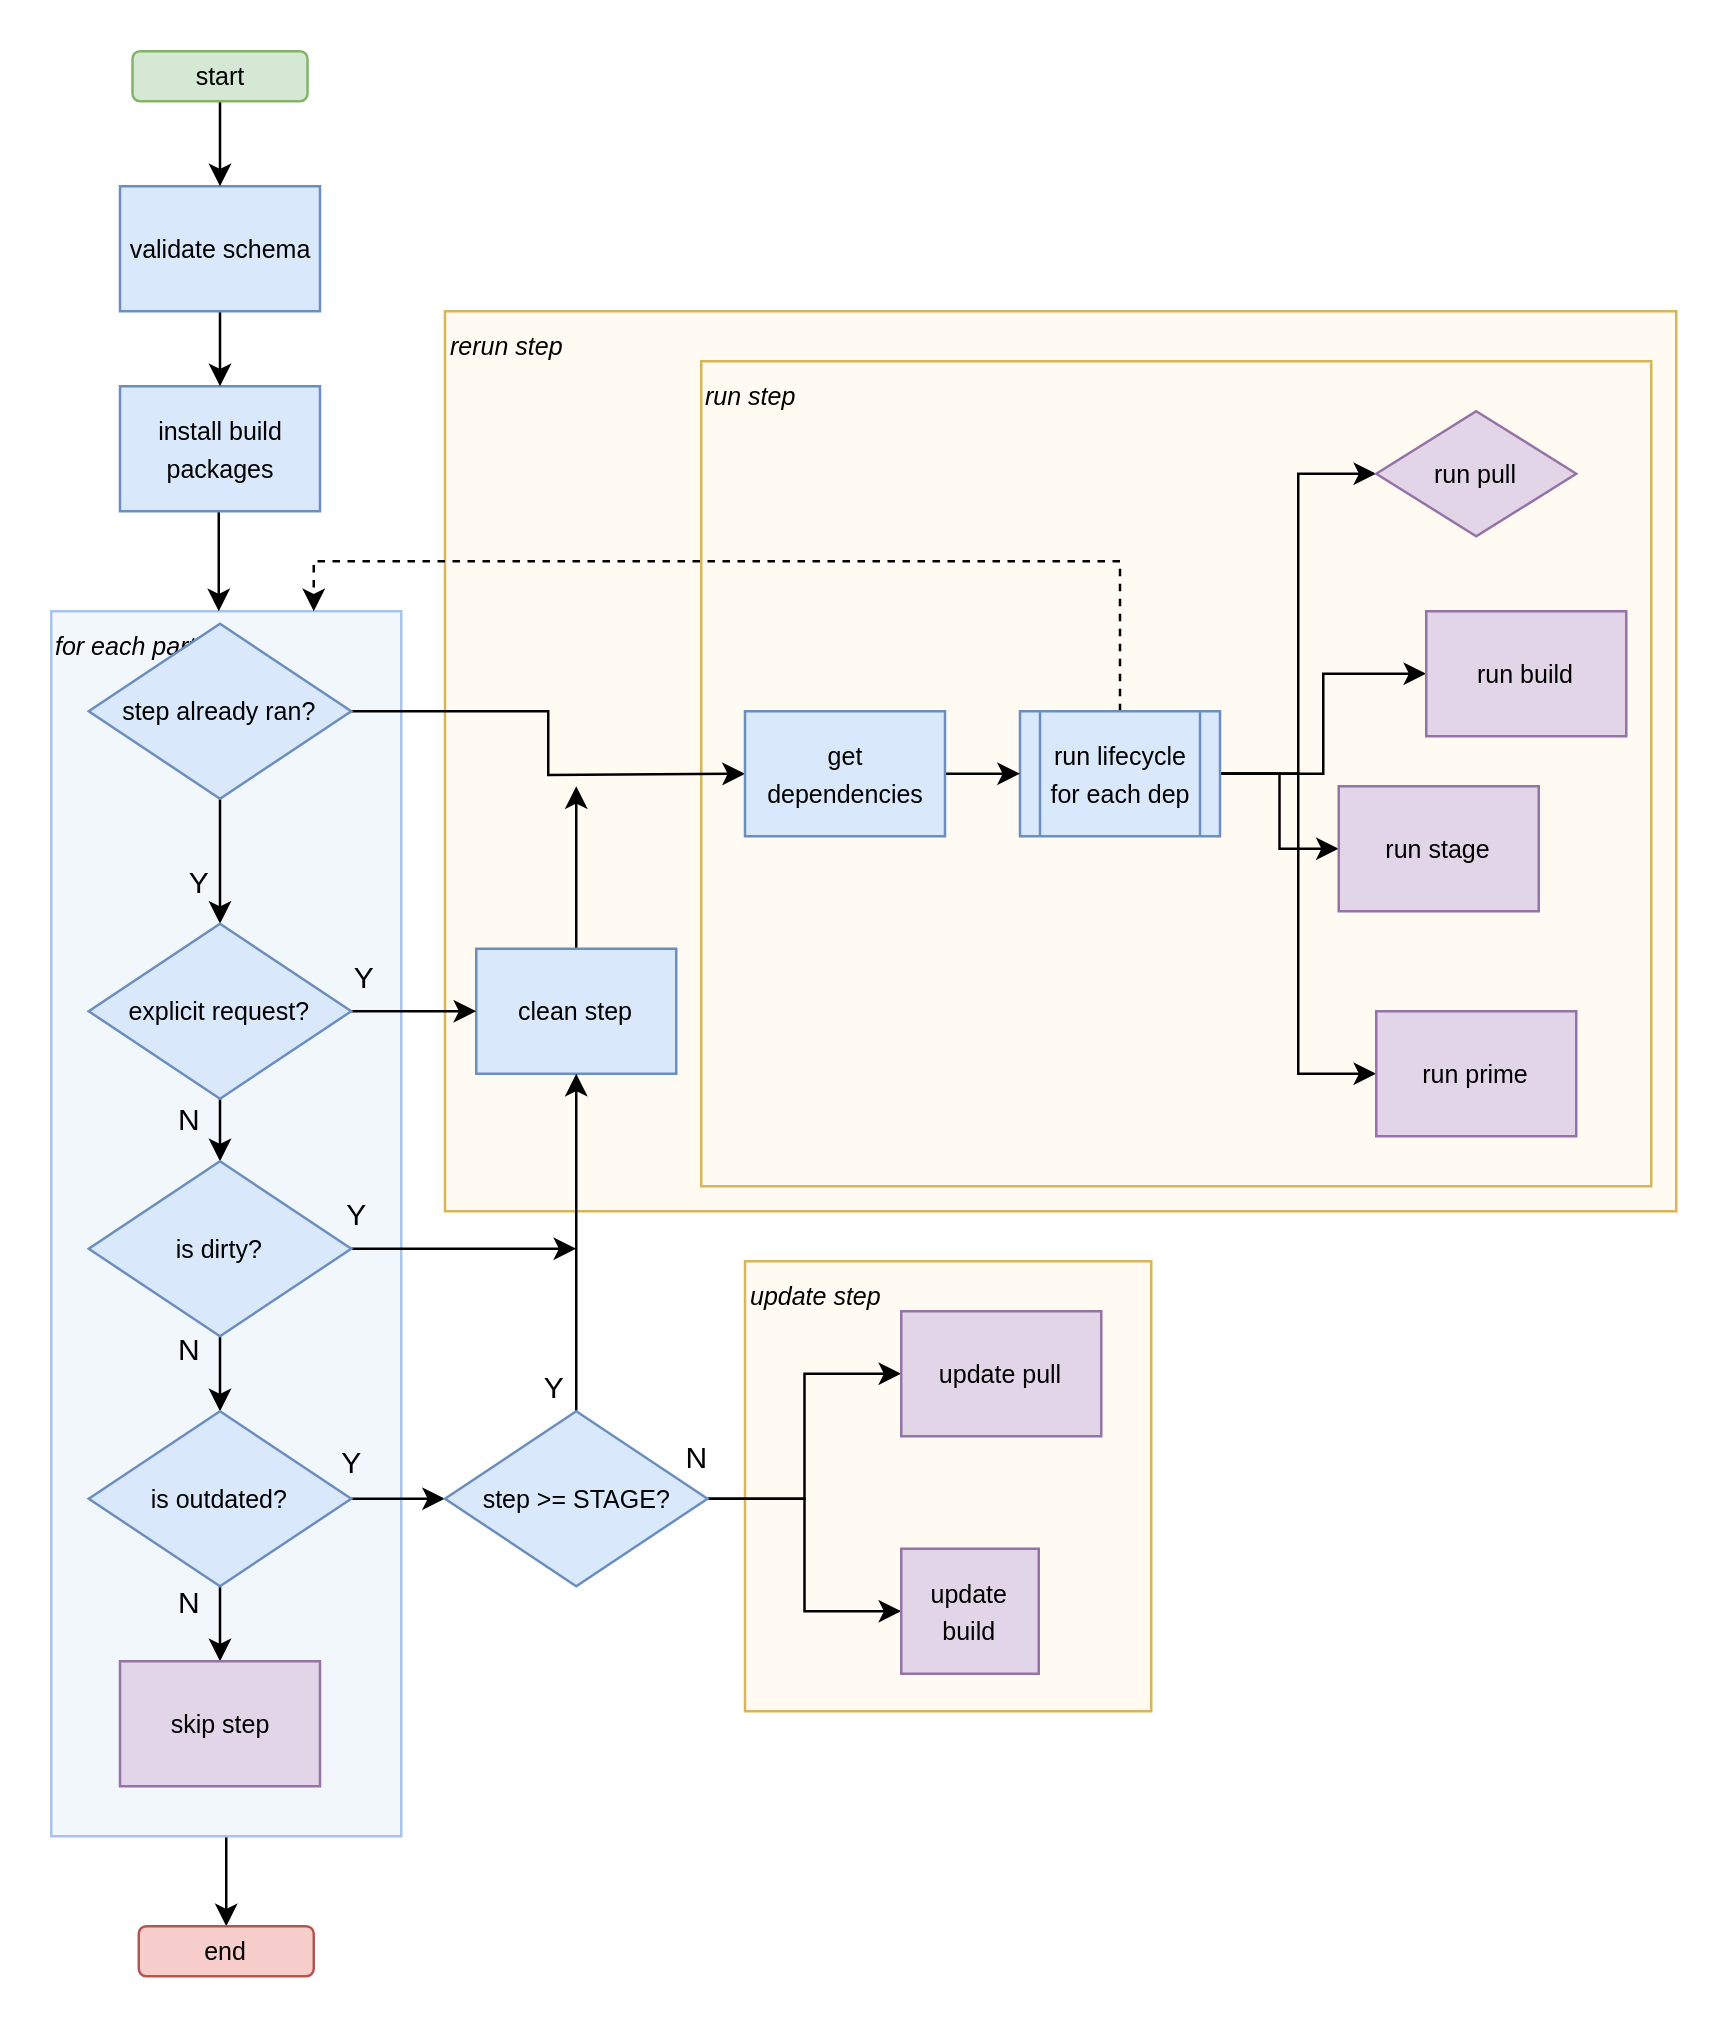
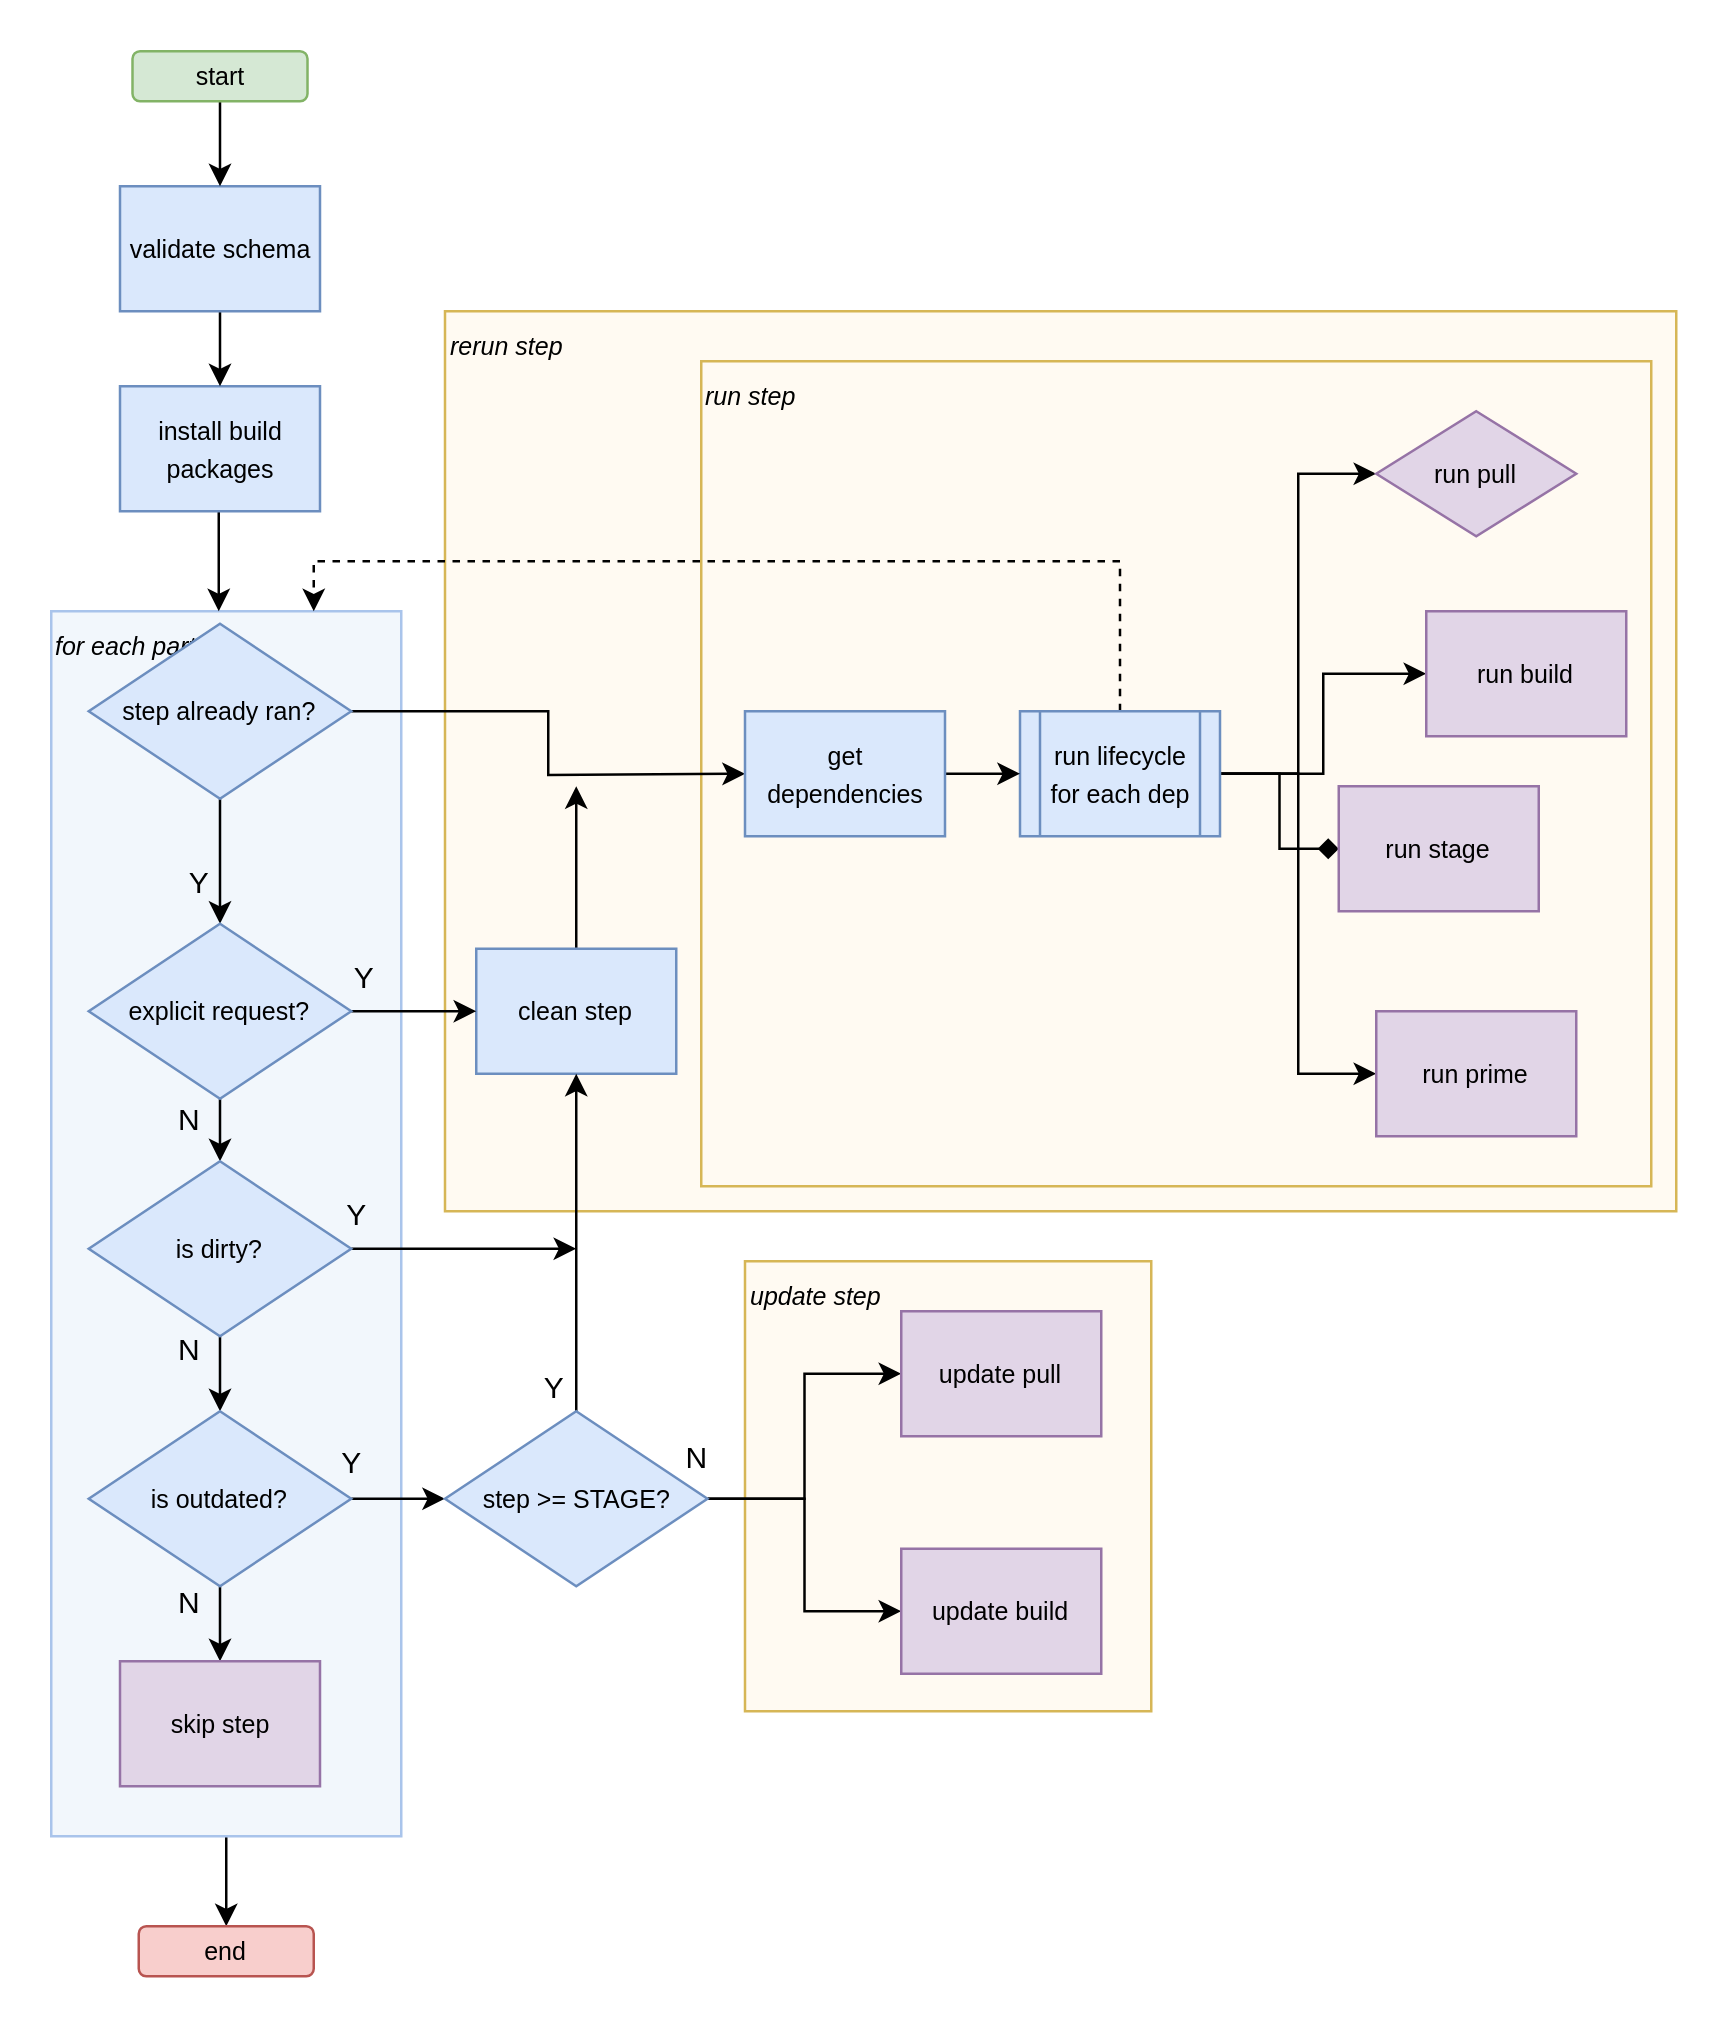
(1319, 849) -> (1318, 849)
(970, 1611) -> (1001, 1611)
